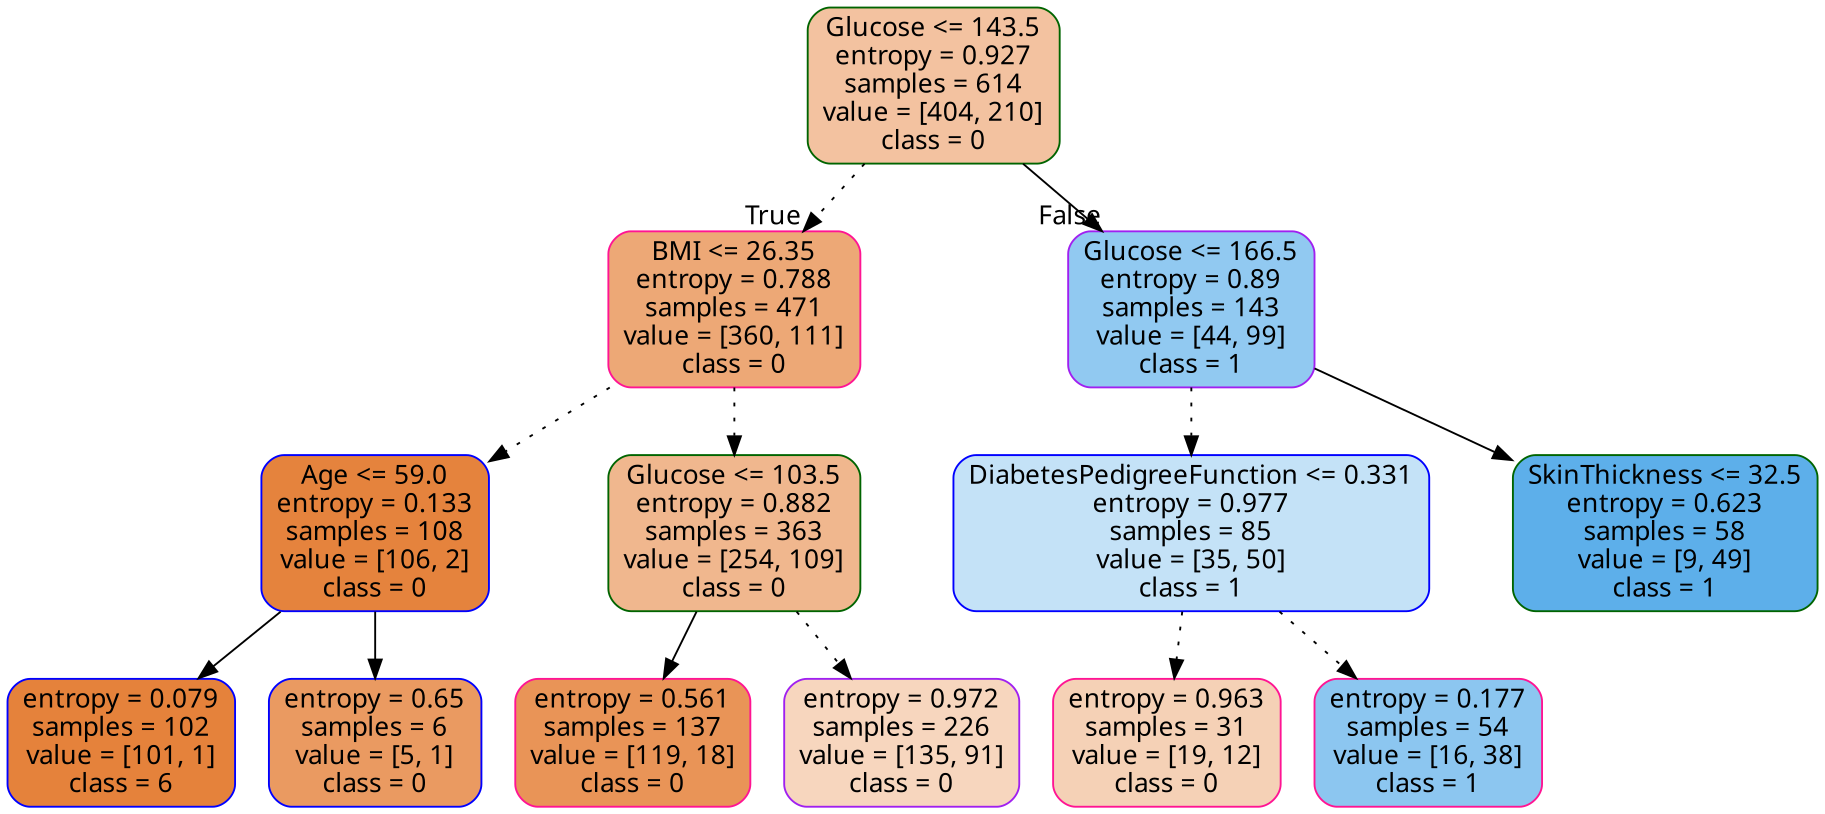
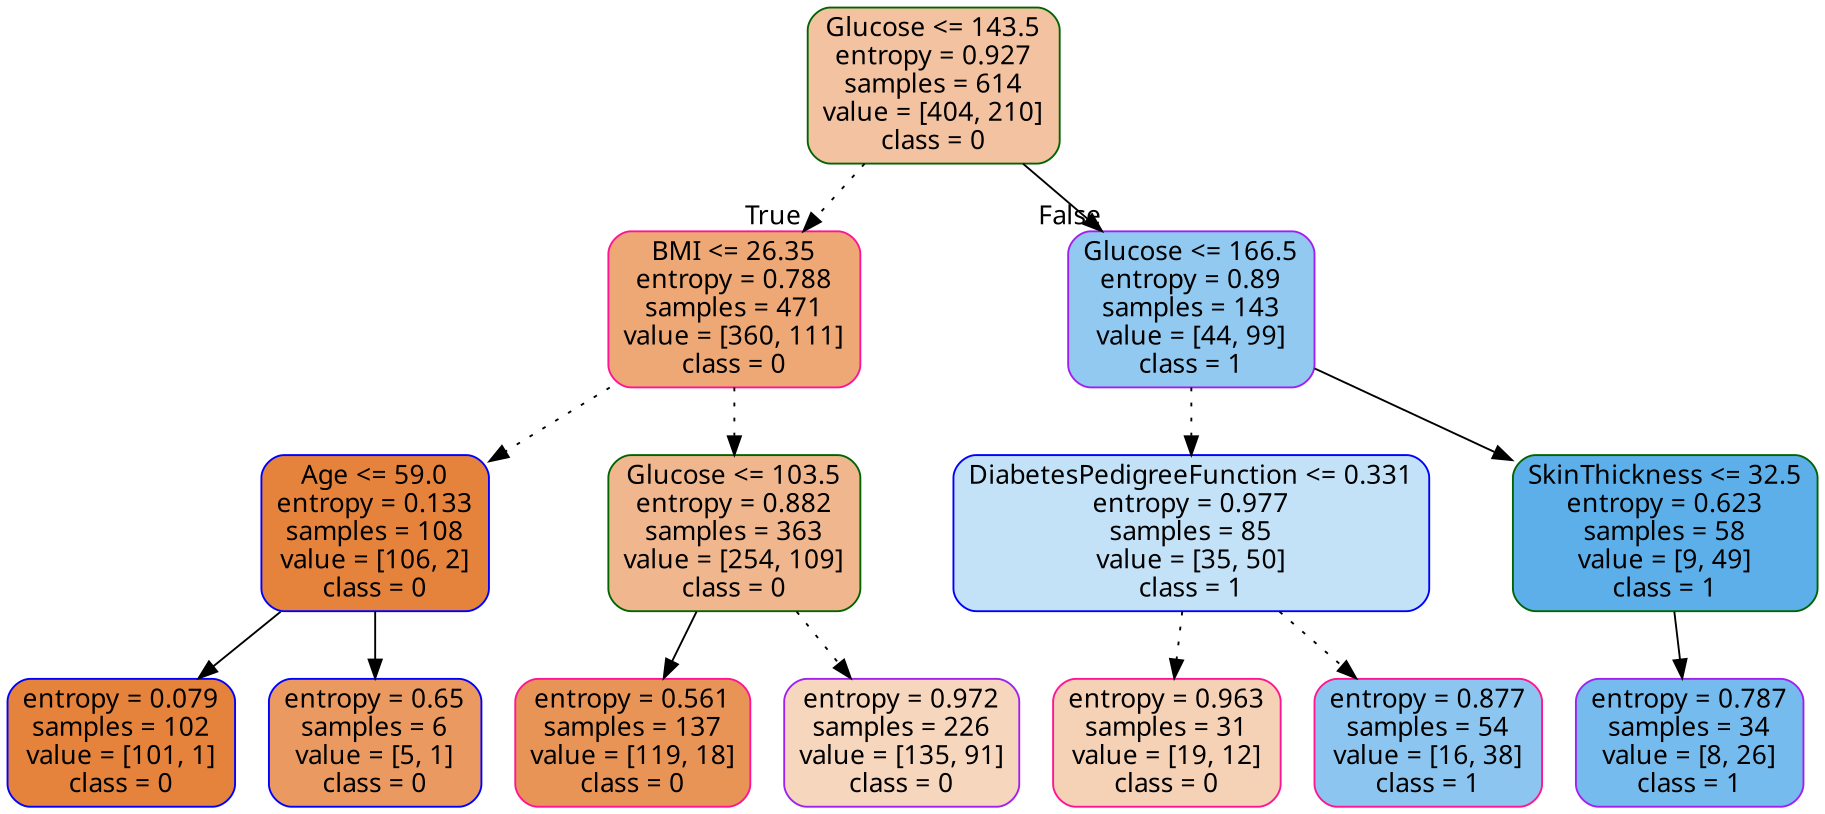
(121, 743) -> (121, 743)
(1428, 743) -> (1428, 743)
none -> (1690, 743)
